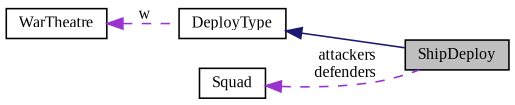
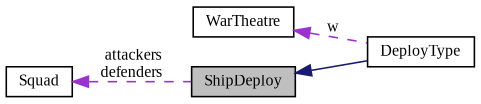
(353, 40) -> (339, 66)
